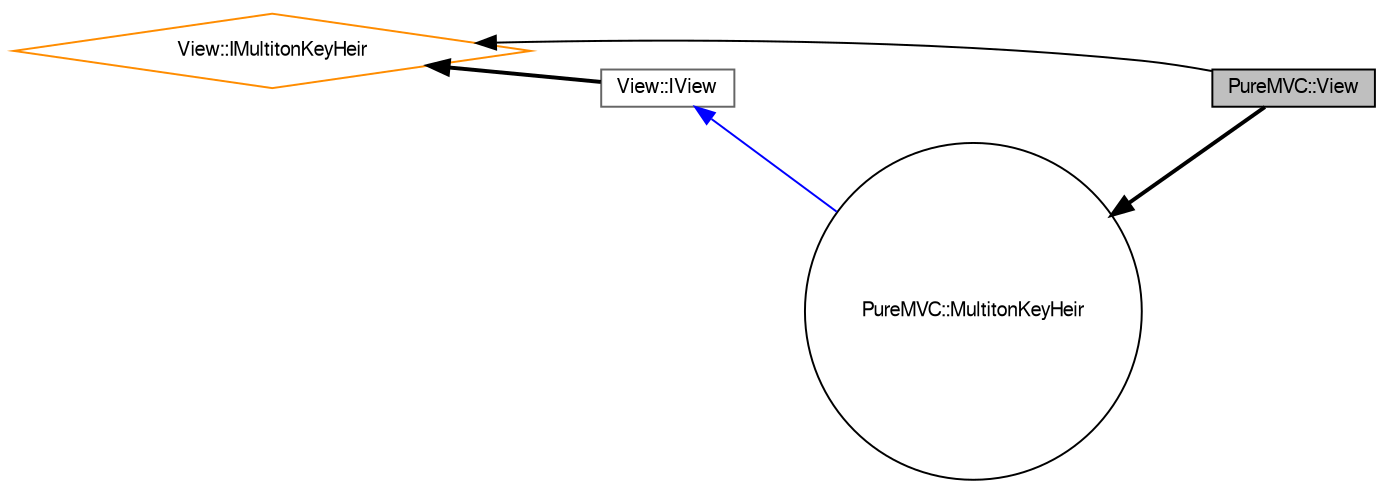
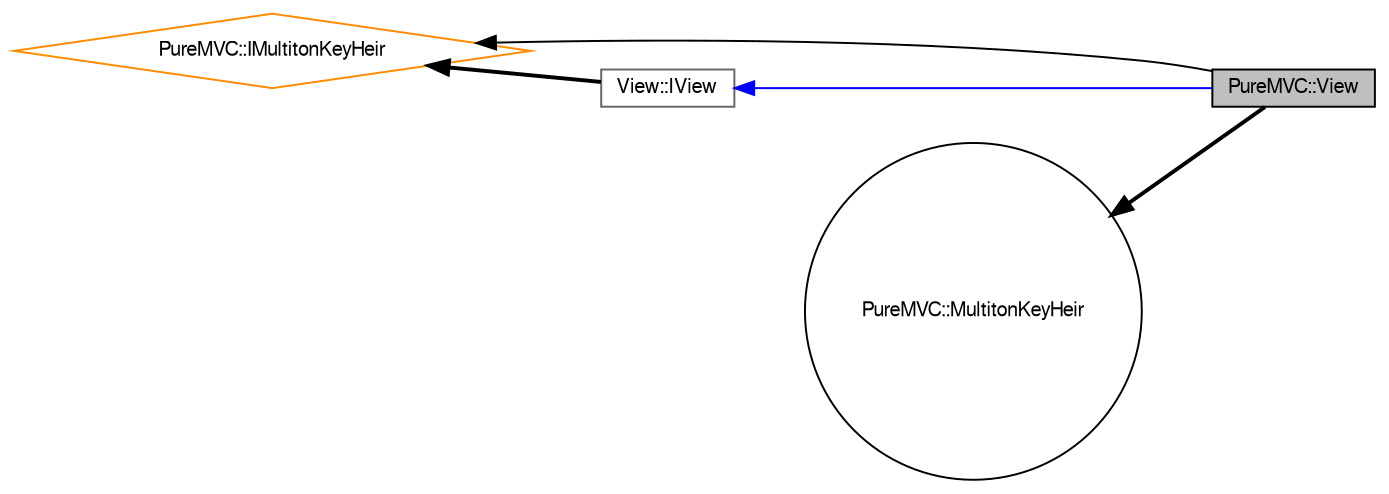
(272, 51) -> (272, 51)
(774, 165) -> (983, 88)
